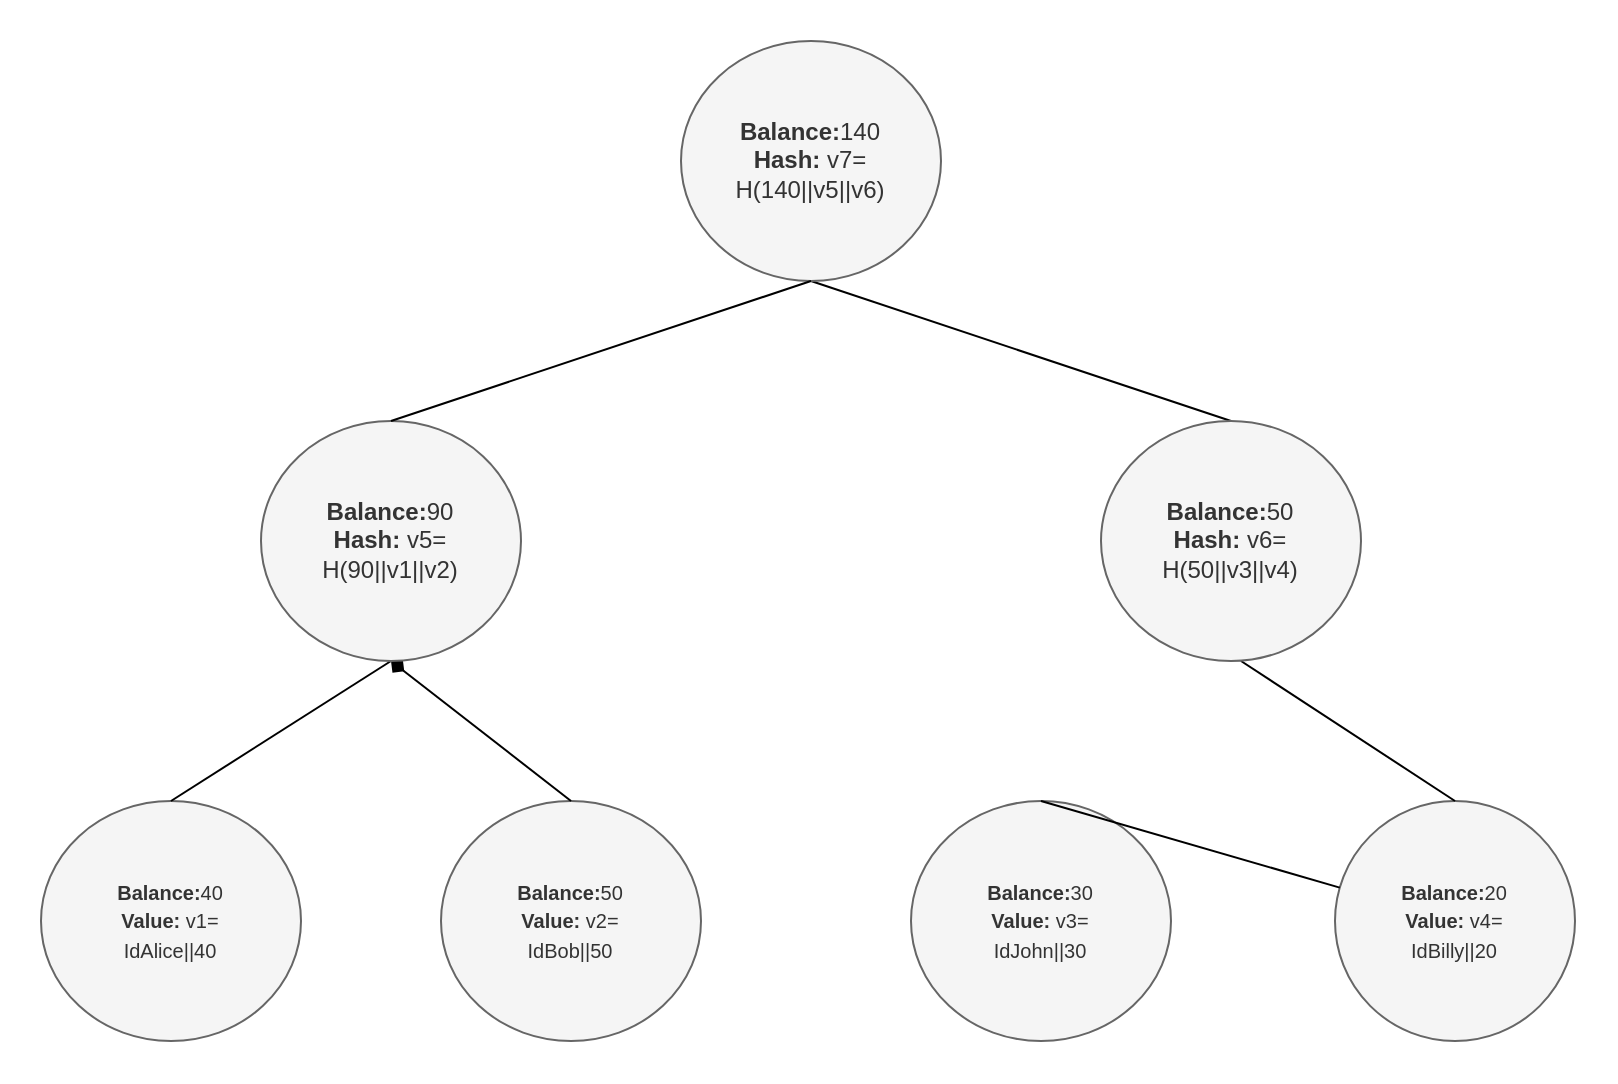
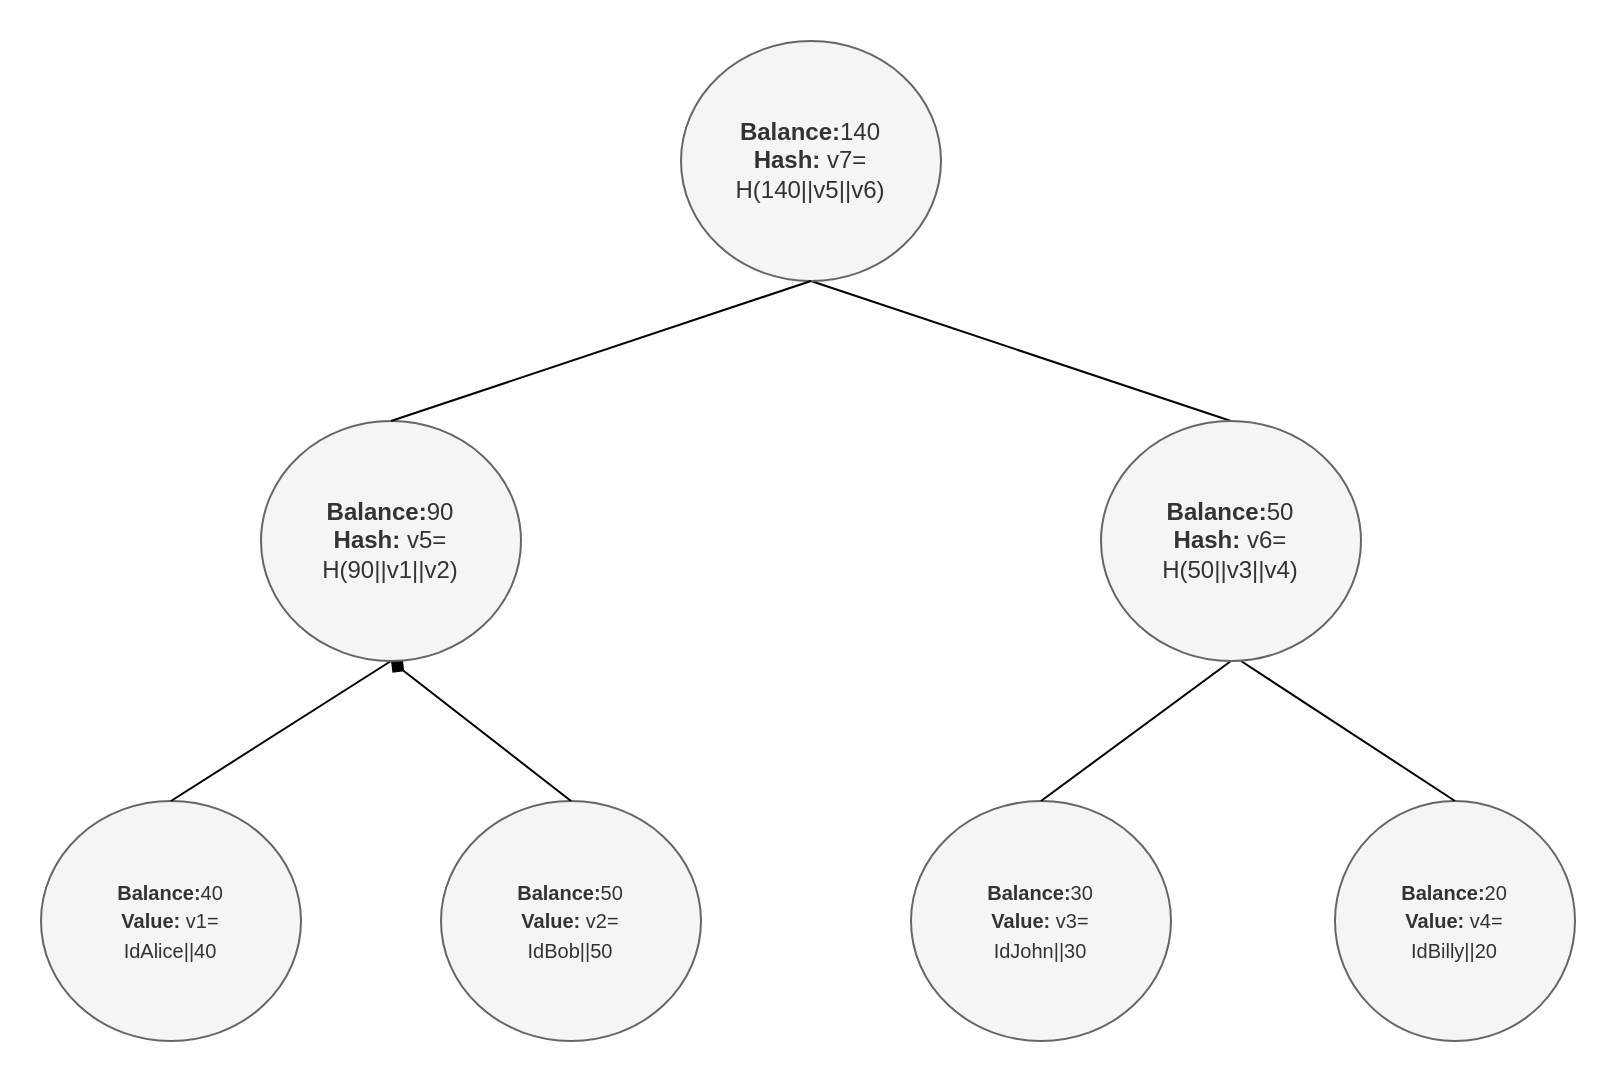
(1190, 844) -> (1136, 731)
